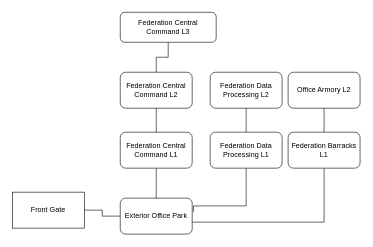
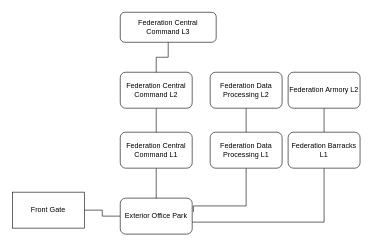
(324, 90) -> (324, 90)
